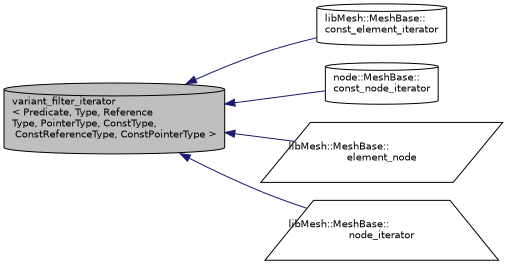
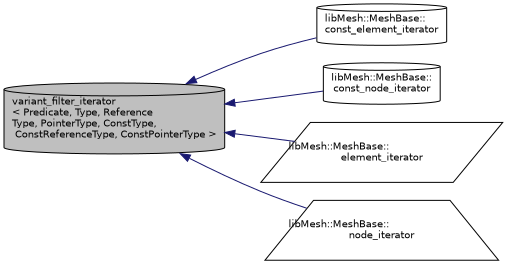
(382, 84) -> (382, 84)
(382, 152) -> (382, 152)
